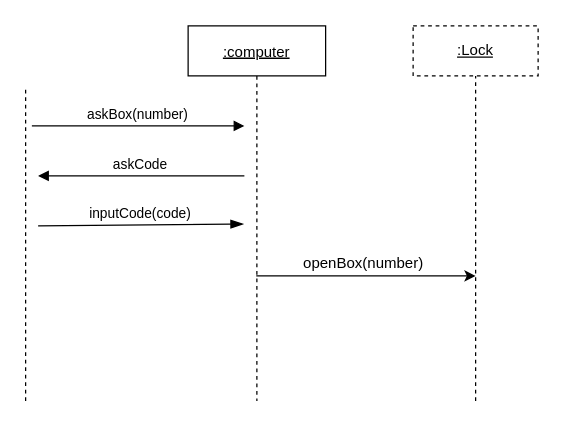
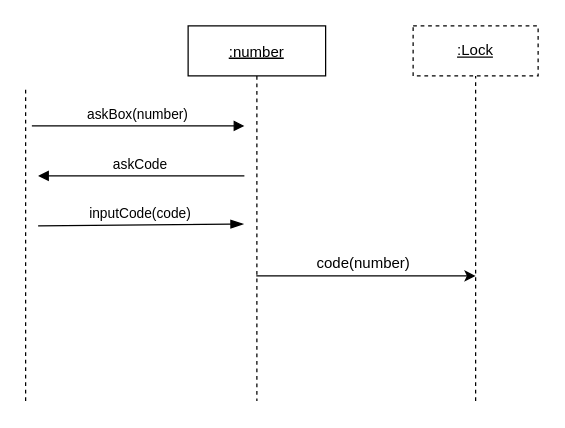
(256, 51) -> (256, 51)
(364, 263) -> (364, 263)
